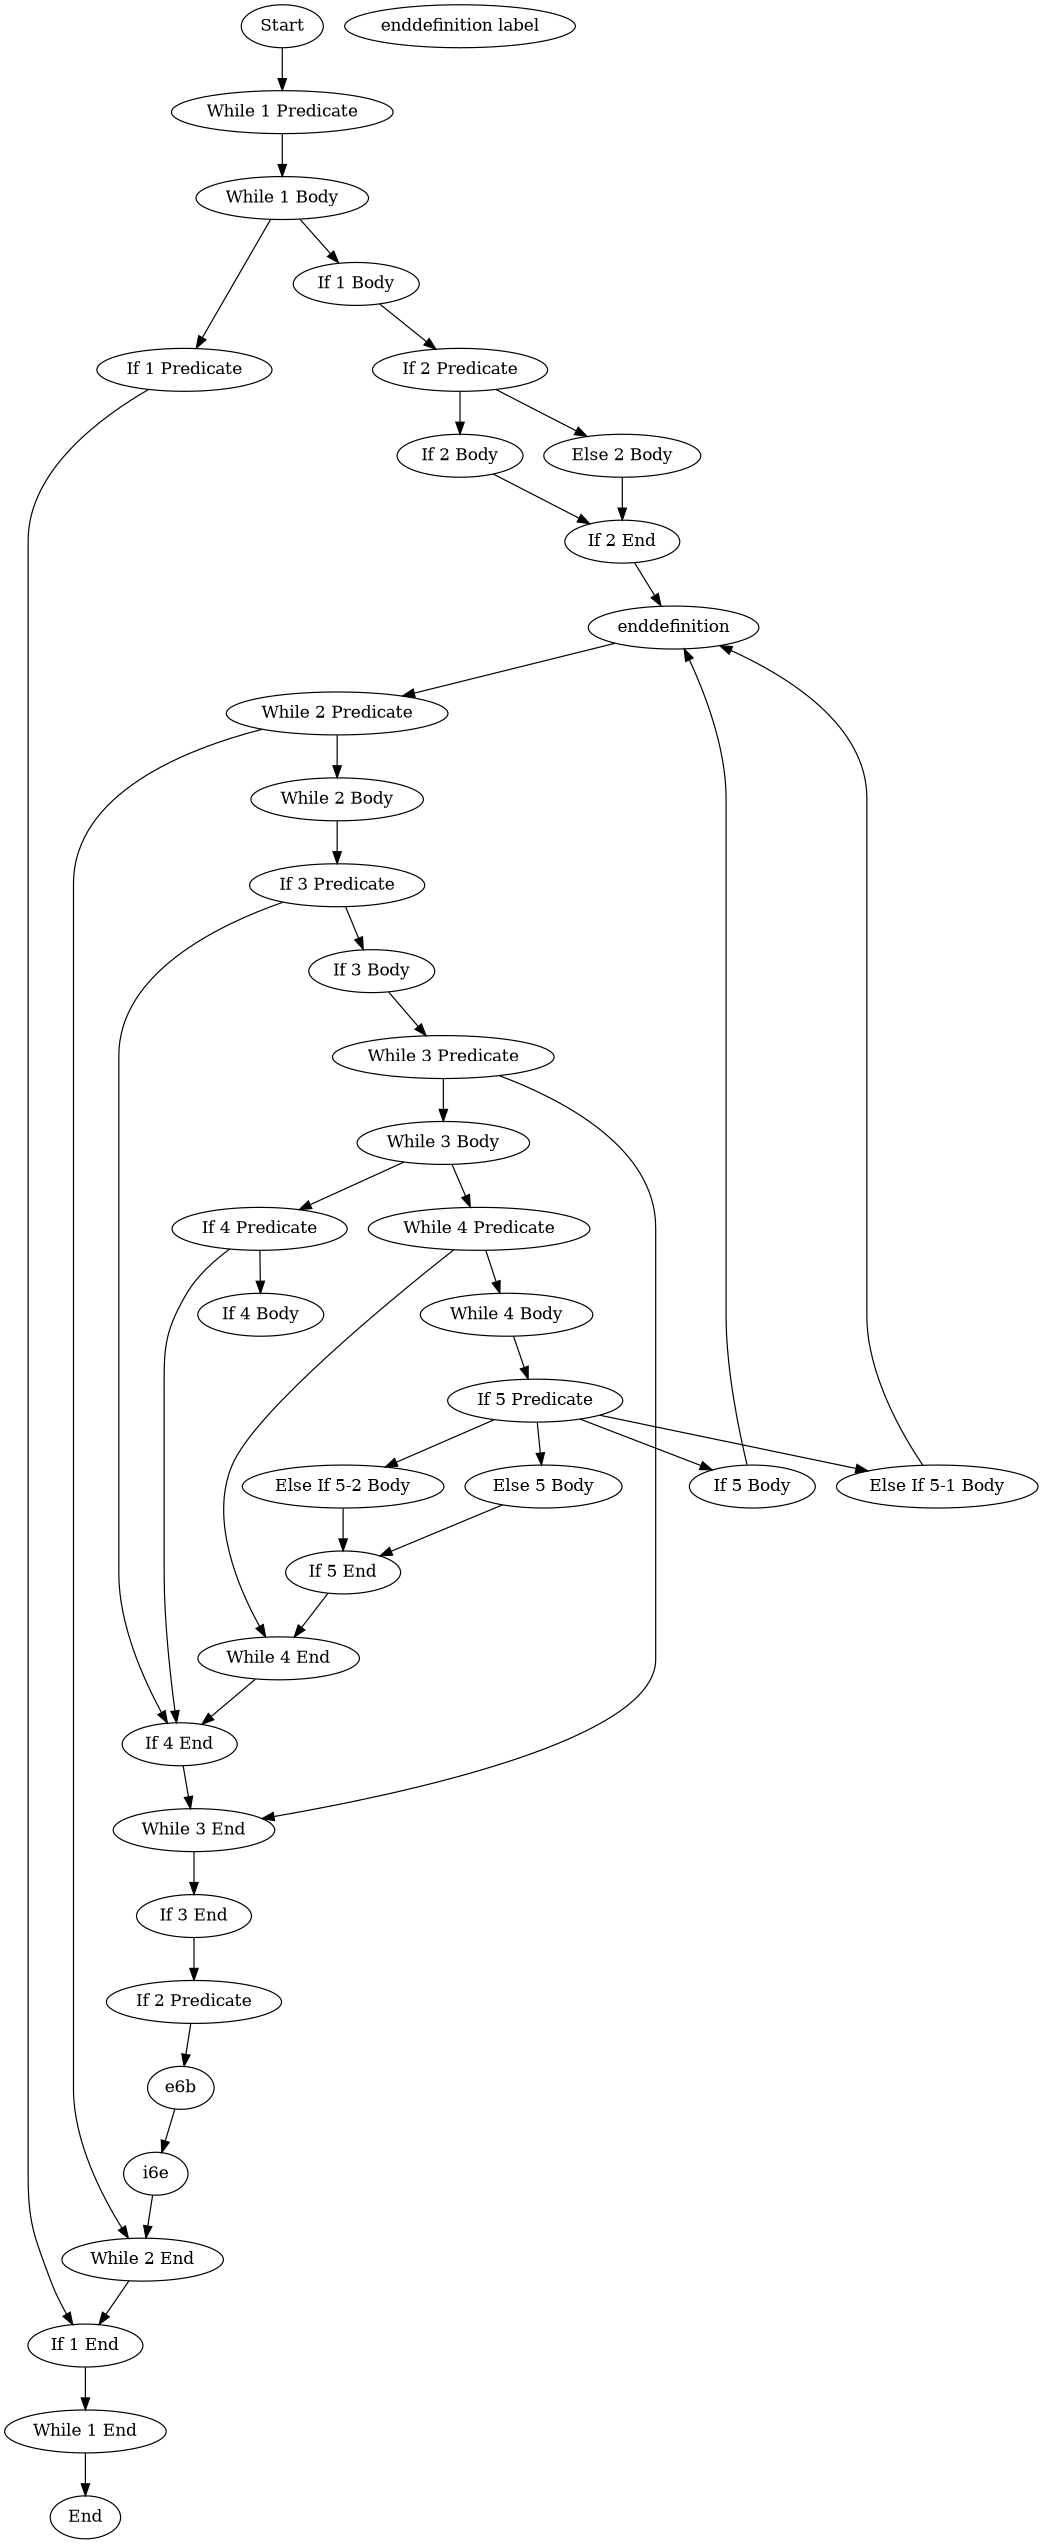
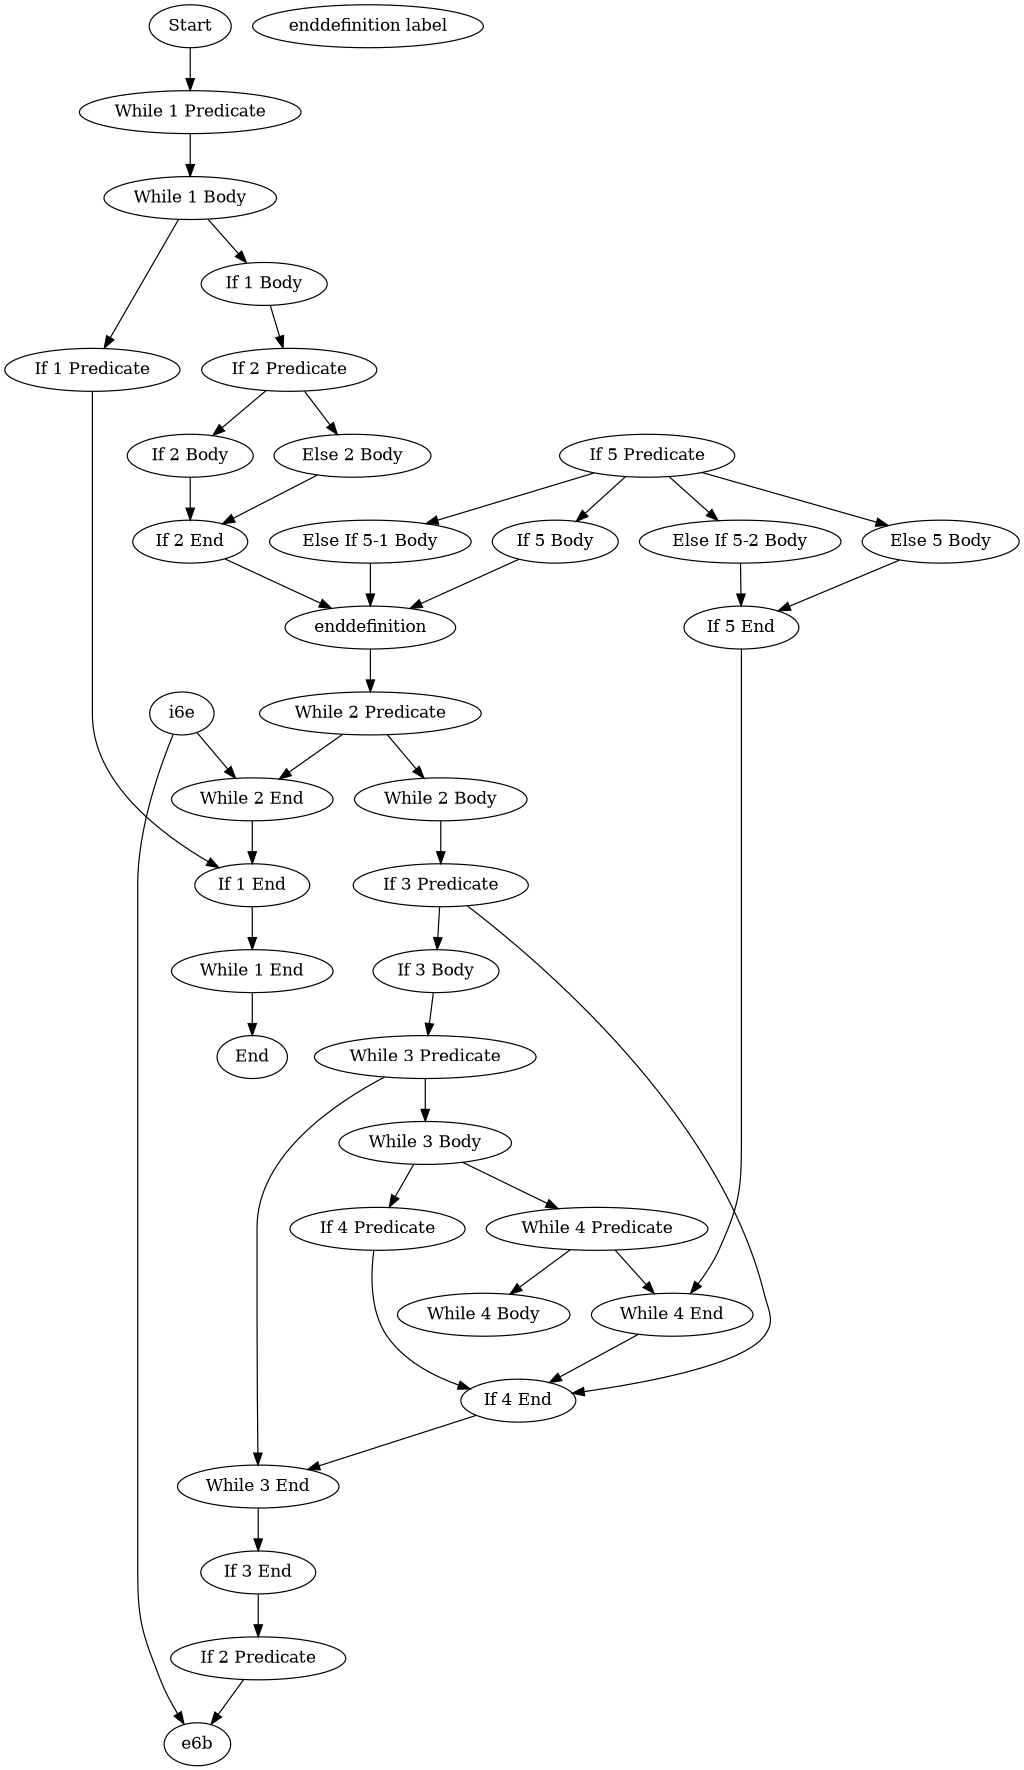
(261, 1315) -> none
(519, 1352) -> none
(170, 2125) -> (138, 1225)
